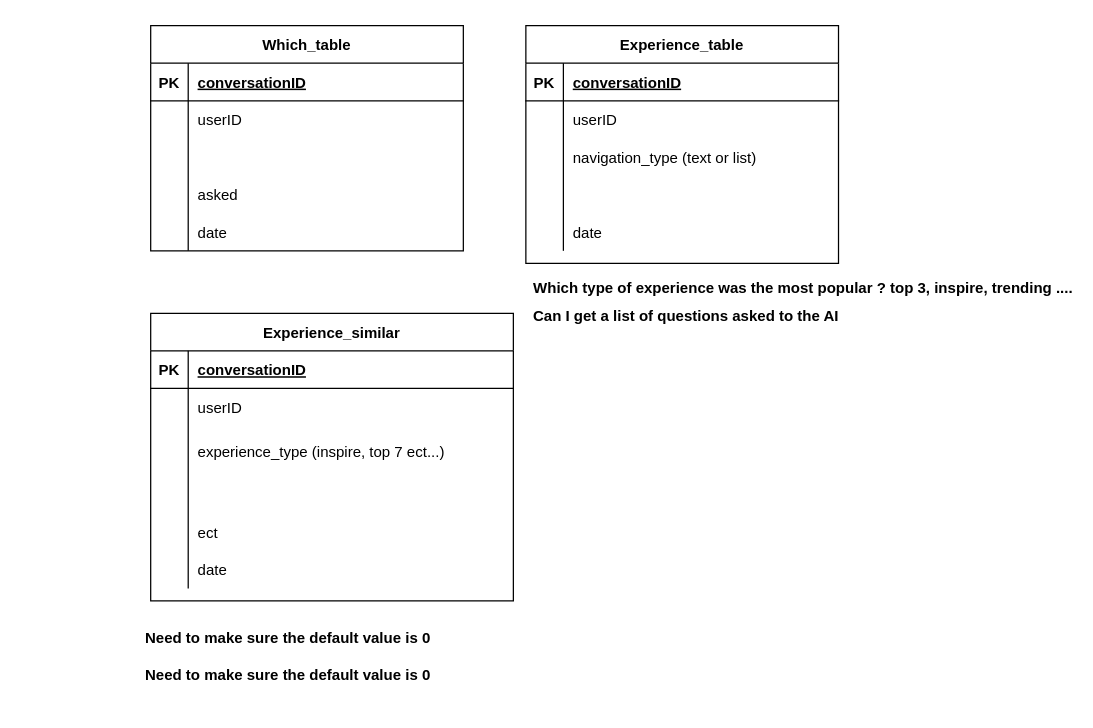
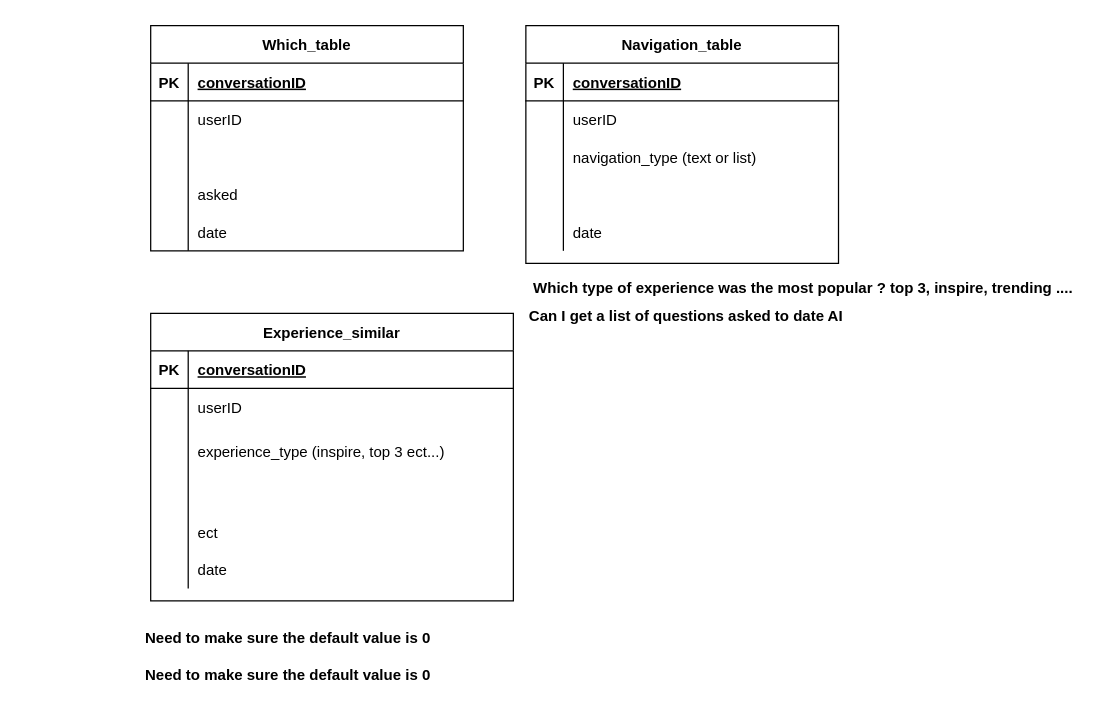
(681, 45) -> (681, 45)
(688, 317) -> (688, 317)
(340, 451) -> (340, 451)
